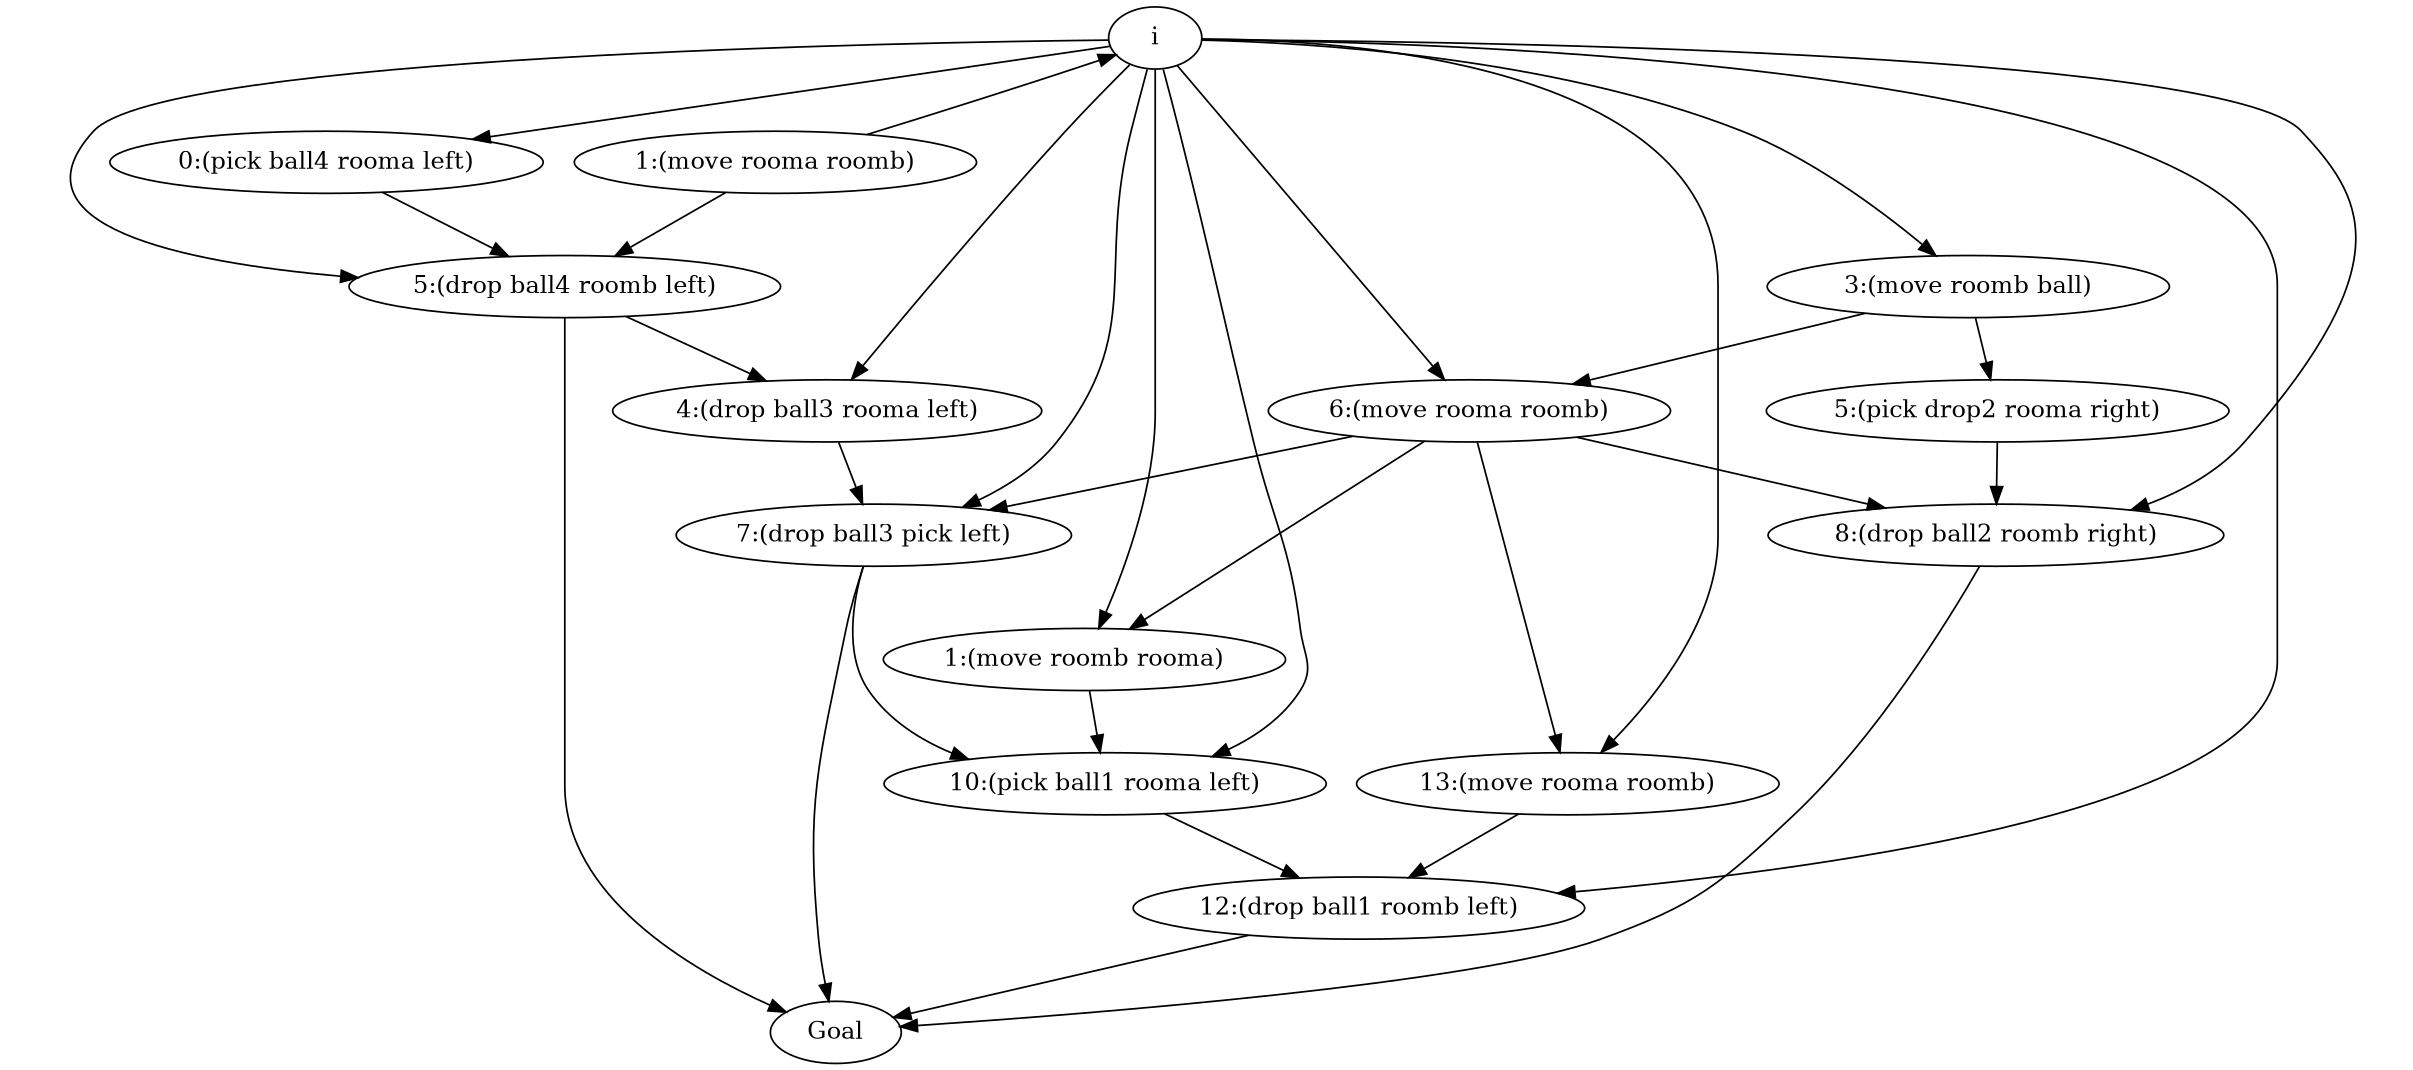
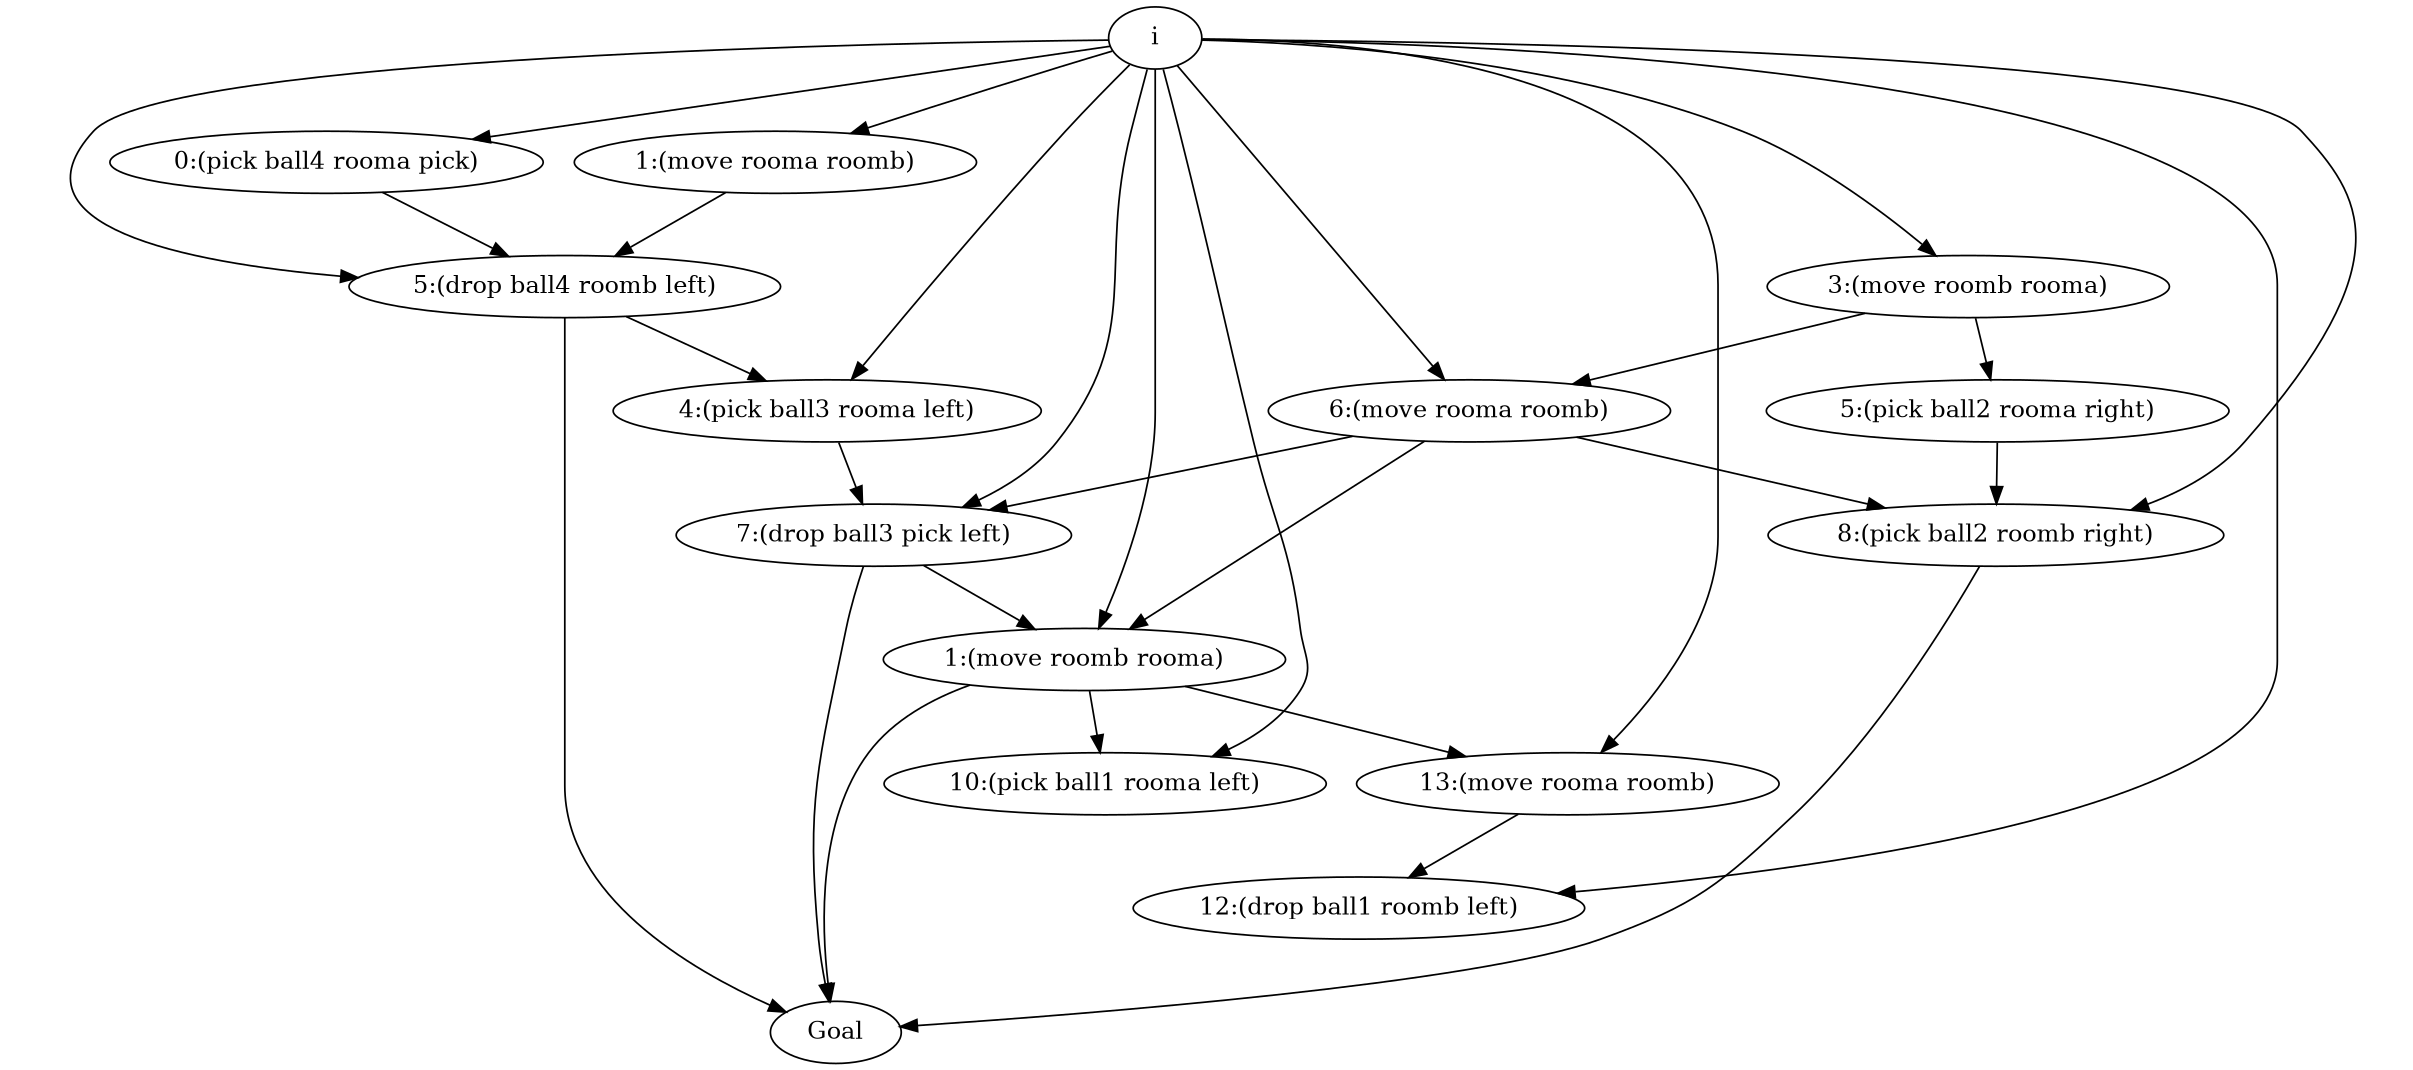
(983, 98) -> (990, 89)
(327, 162) -> (327, 162)
(1968, 287) -> (1968, 287)
(827, 411) -> (827, 411)
(1998, 411) -> (1998, 411)
(1996, 535) -> (1996, 535)
(1516, 589) -> (1317, 719)
(863, 681) -> (972, 593)
(1224, 842) -> none
(1079, 974) -> (842, 804)
